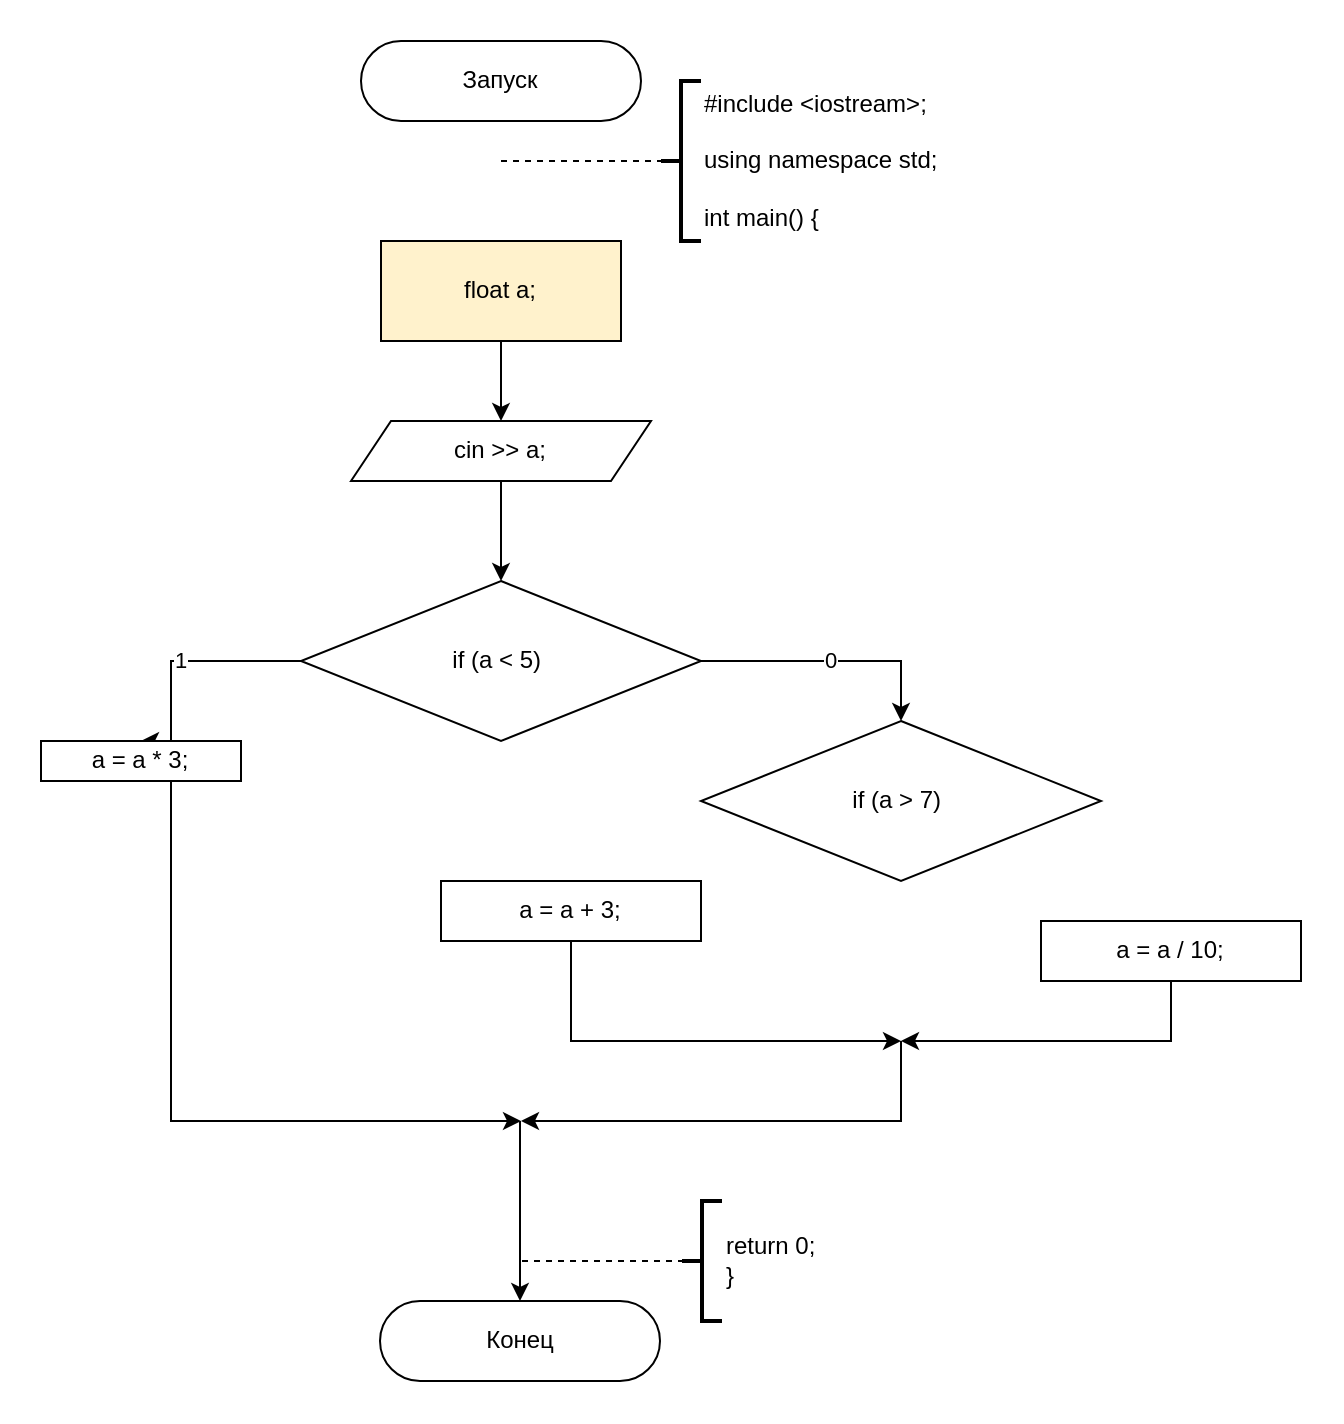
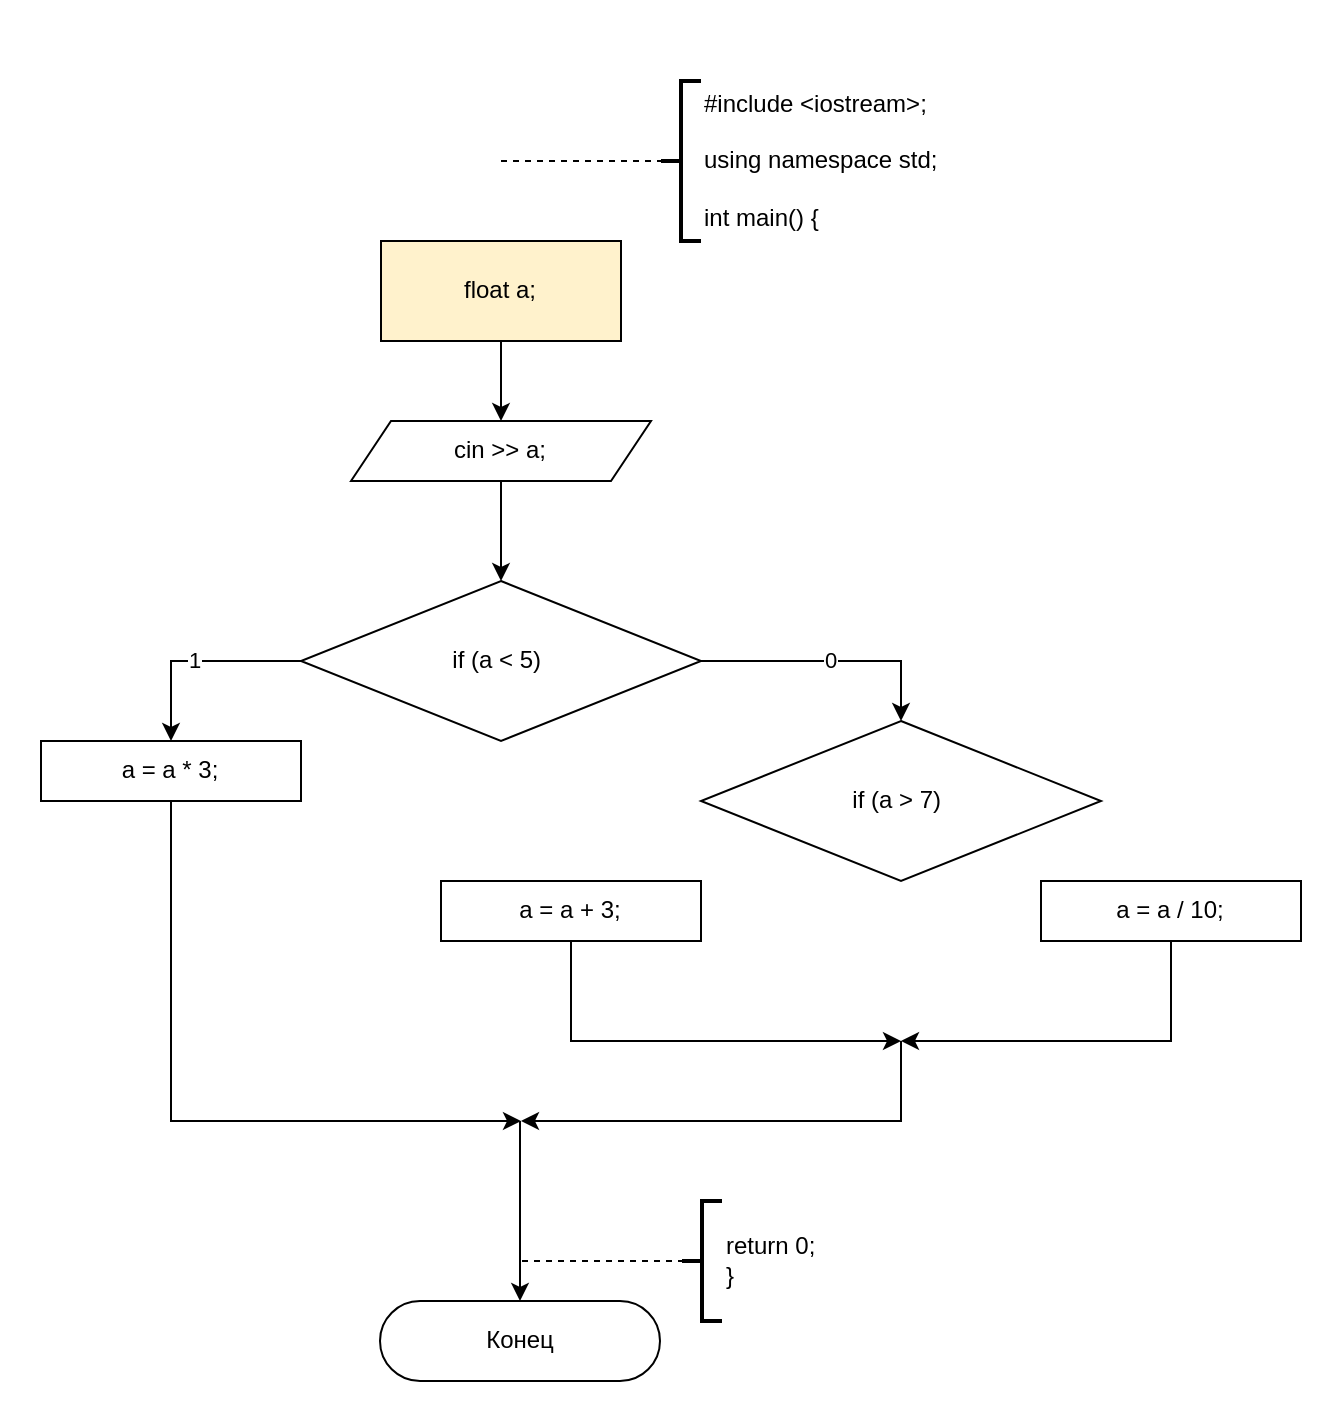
(501, 81) -> none
(141, 761) -> (171, 771)
(1171, 951) -> (1171, 911)
